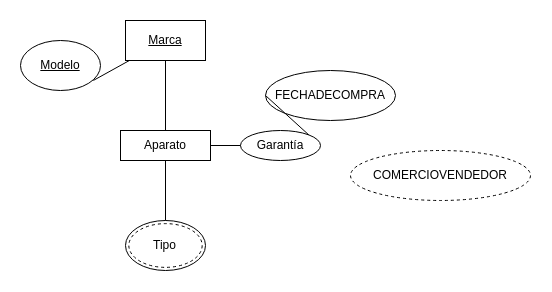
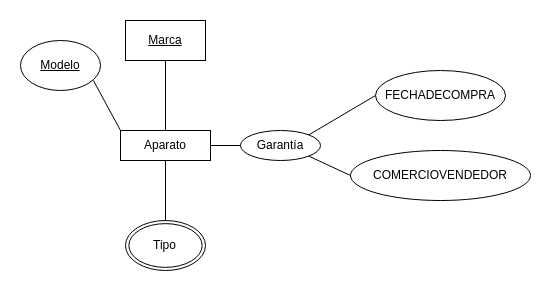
(111, 71) -> (107, 105)
(331, 96) -> (441, 96)
none -> (330, 166)
(441, 176) -> (441, 176)
(165, 246) -> (165, 246)
